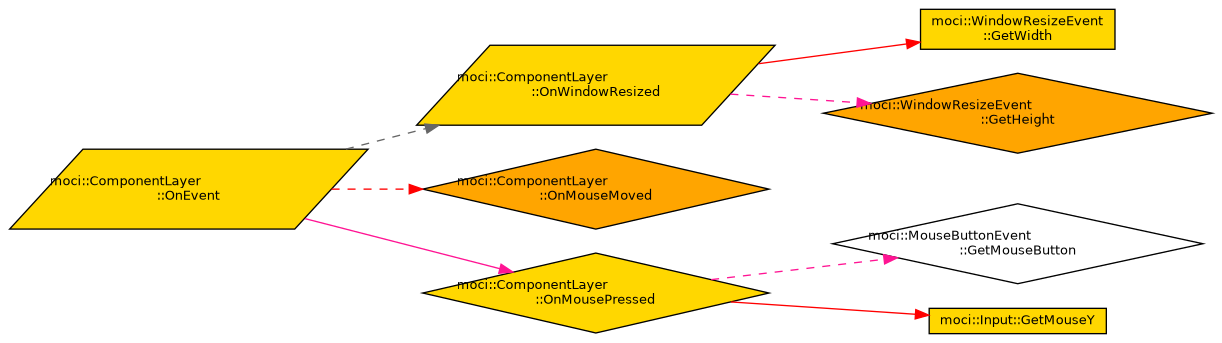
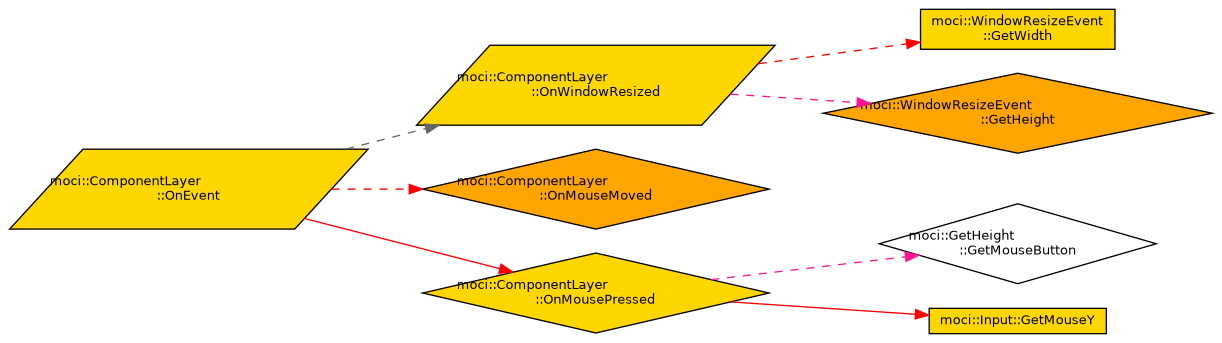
(832, 54) -> (832, 54)
(402, 244) -> (402, 244)
(1018, 244) -> (1018, 244)
